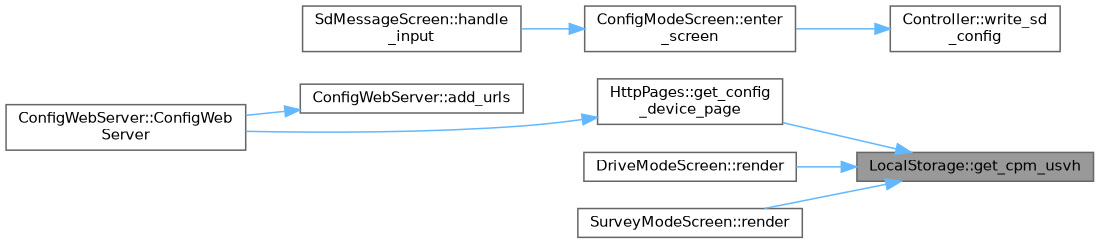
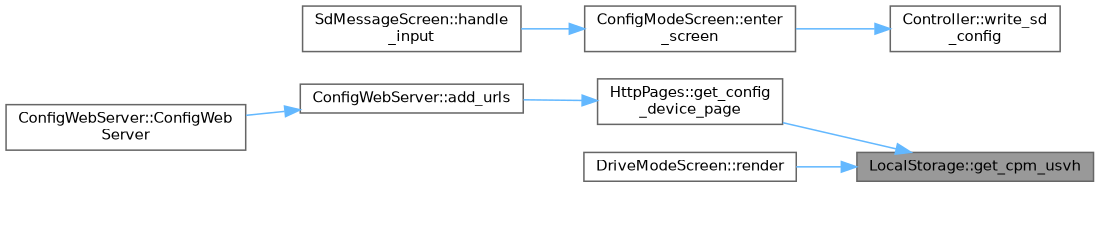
(414, 131) -> (553, 100)
(690, 223) -> none
